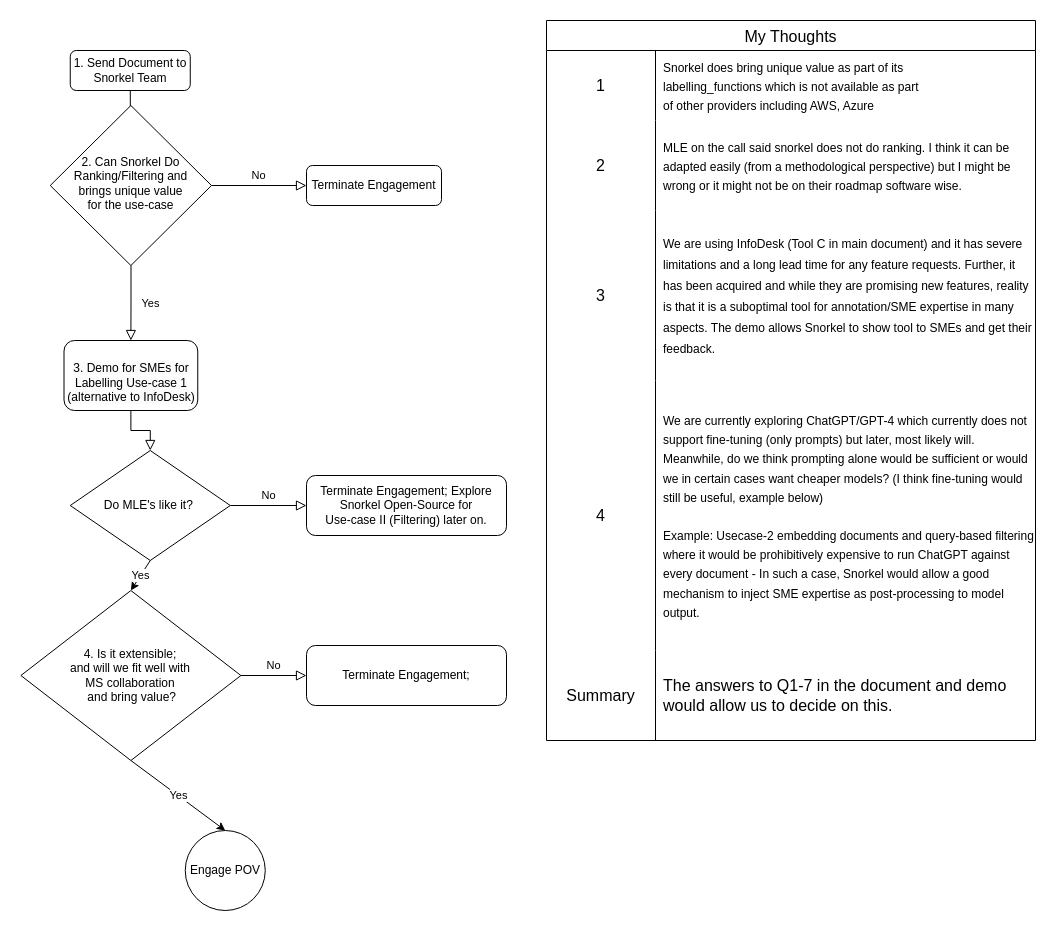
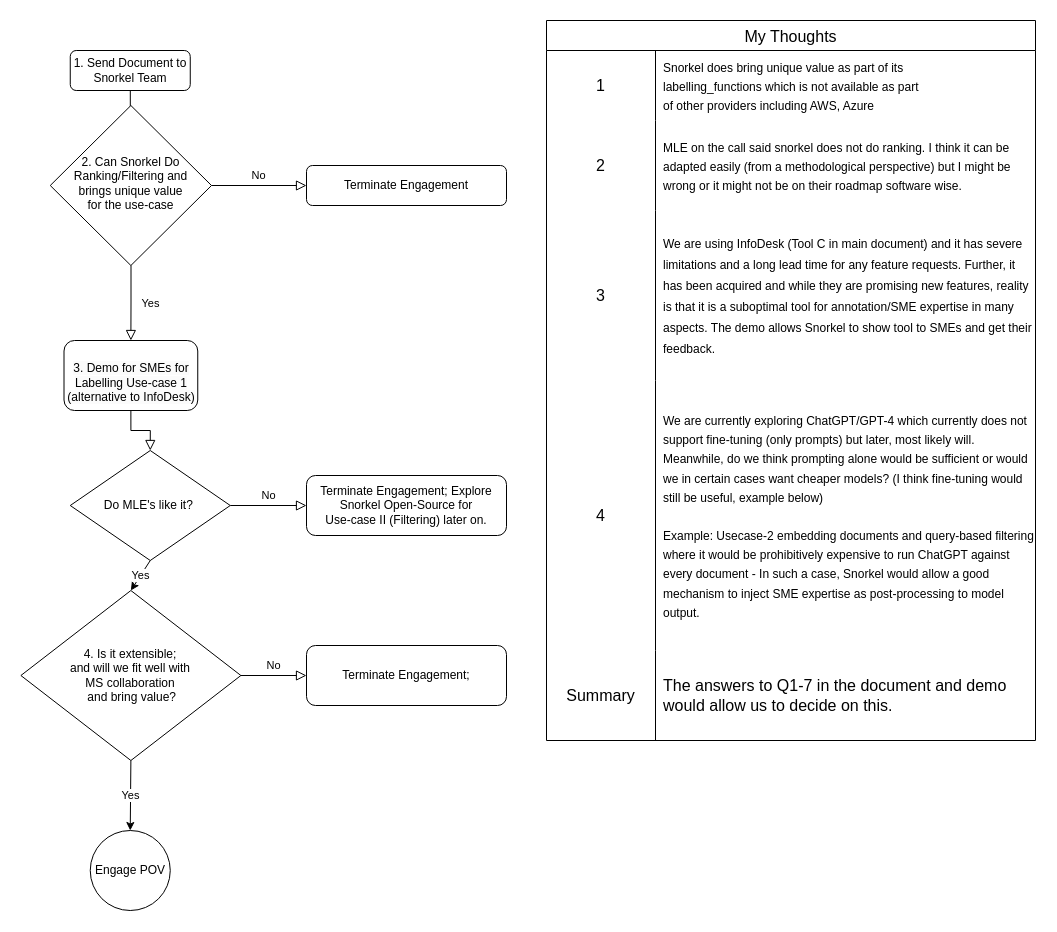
(374, 186) -> (407, 186)
(225, 871) -> (130, 871)
